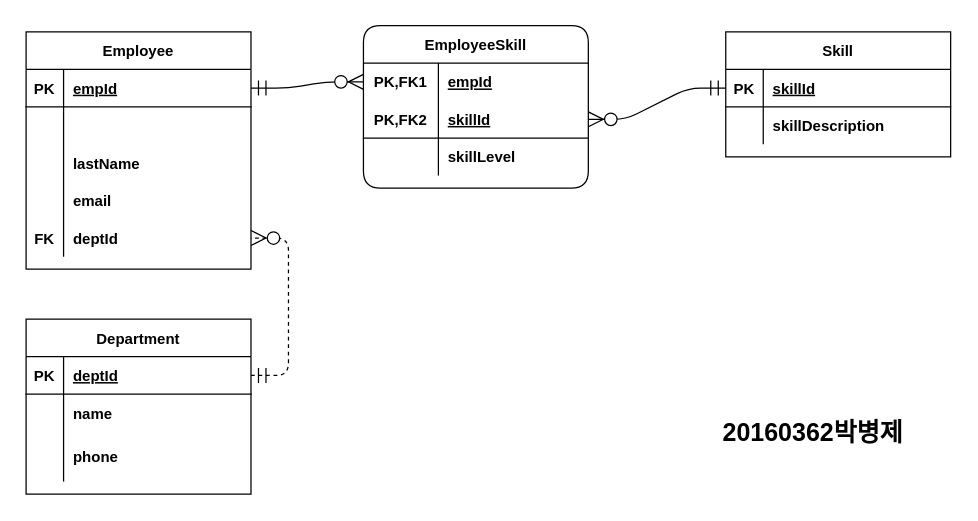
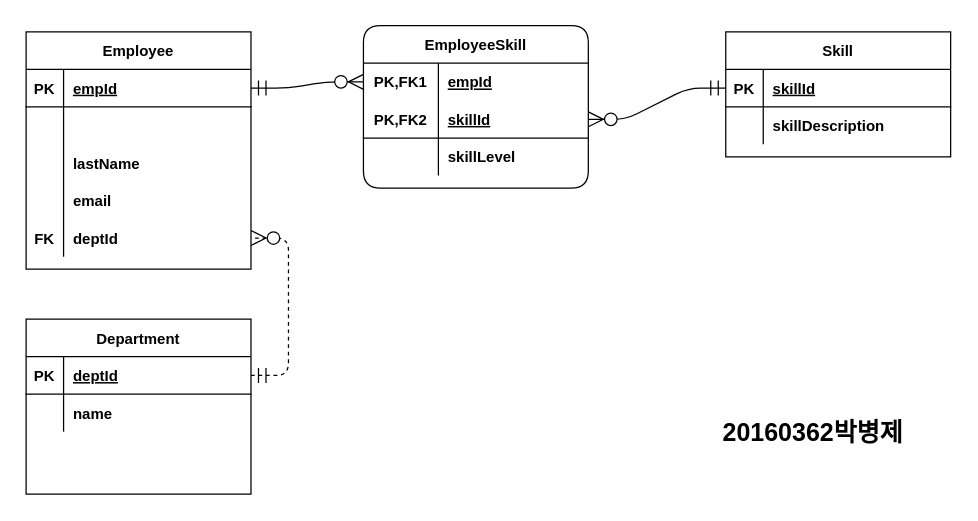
(157, 457) -> none
